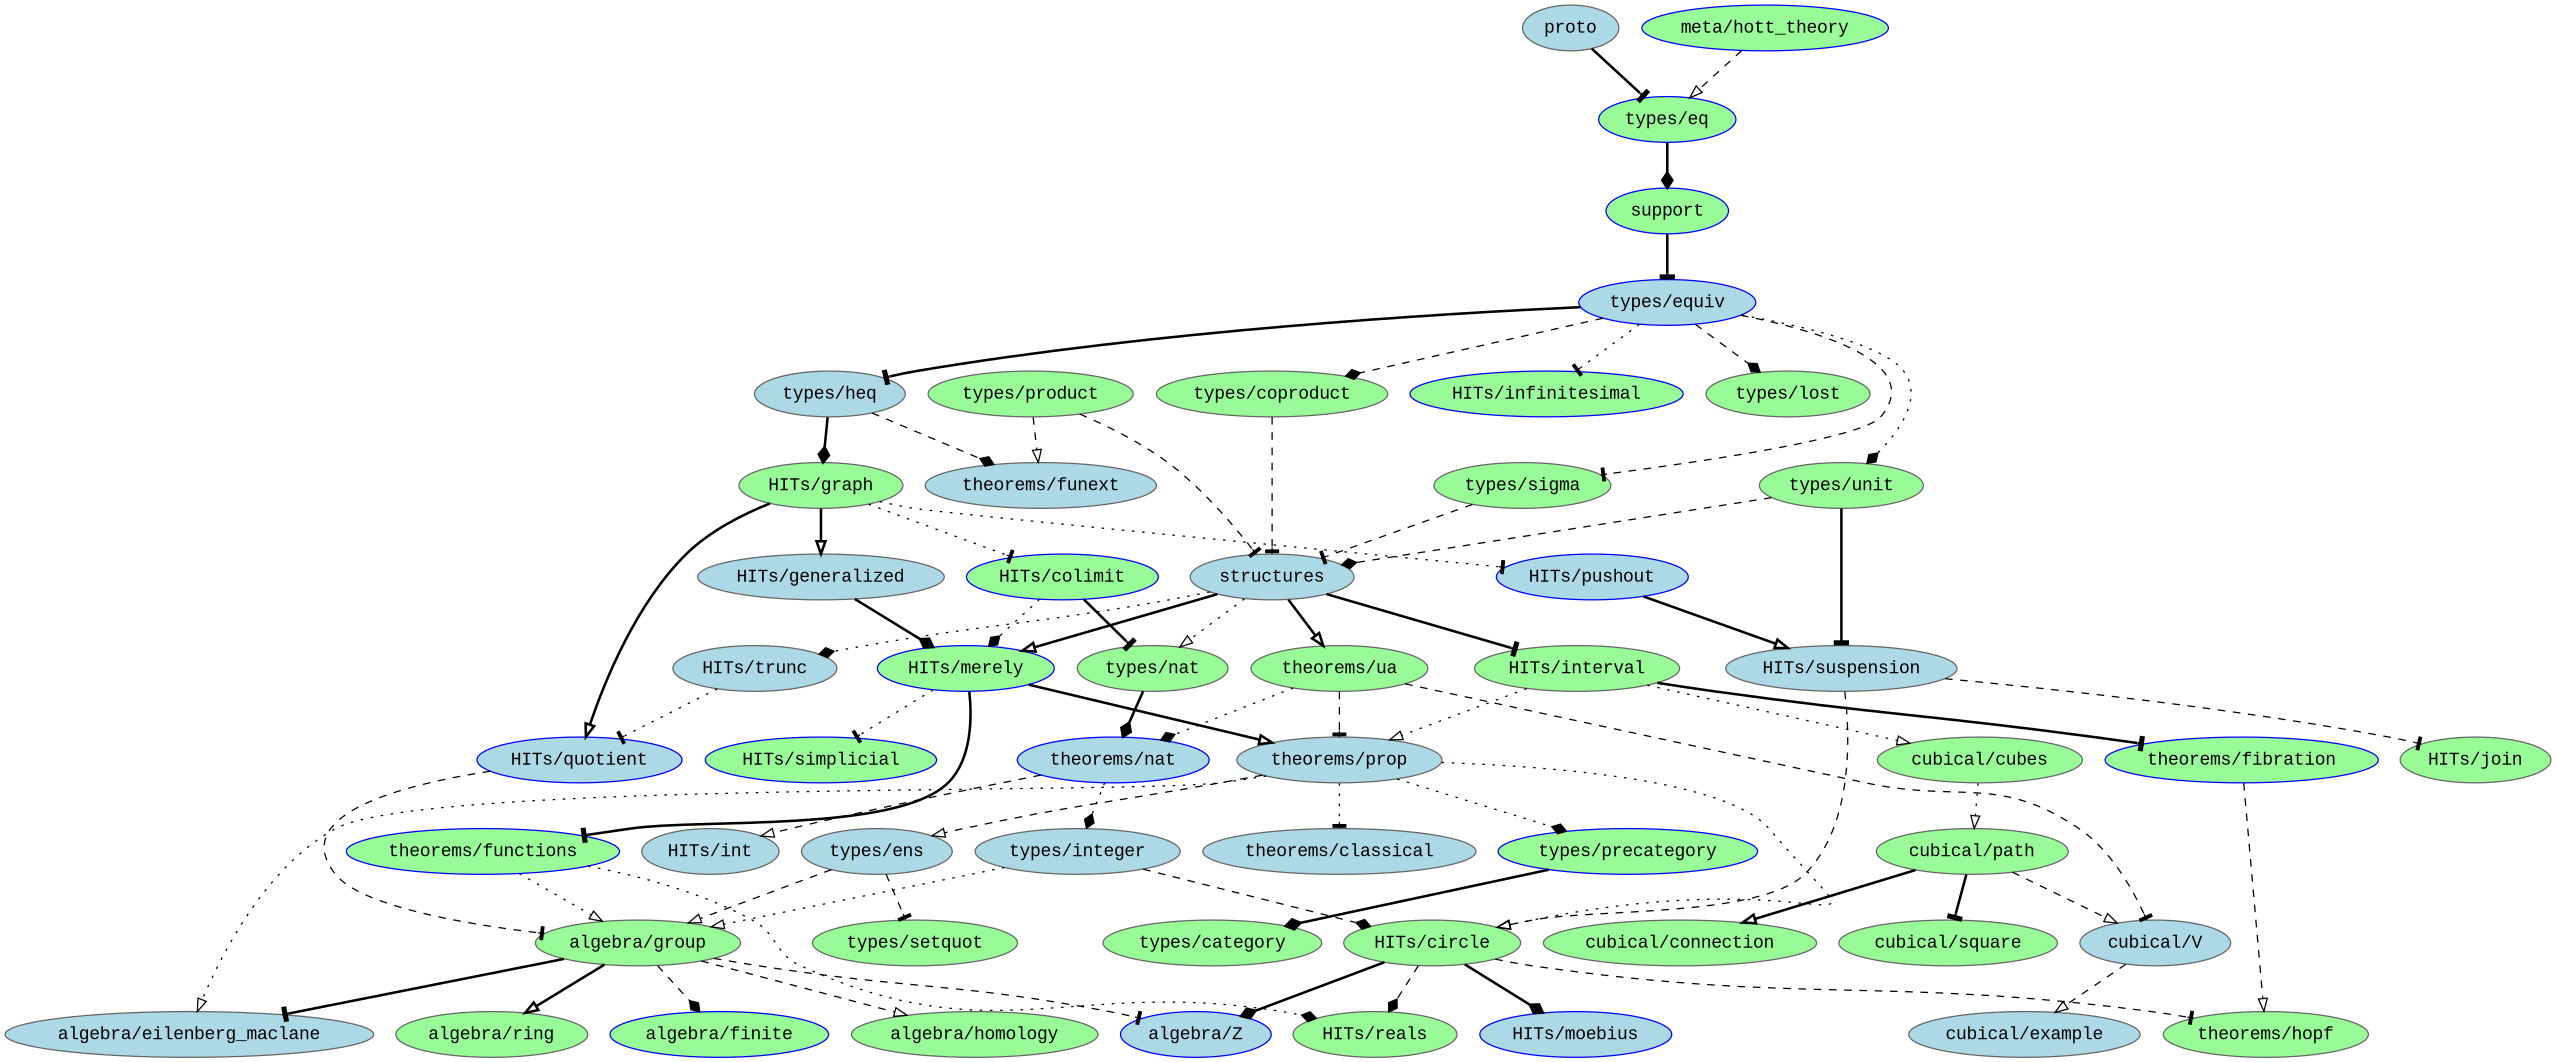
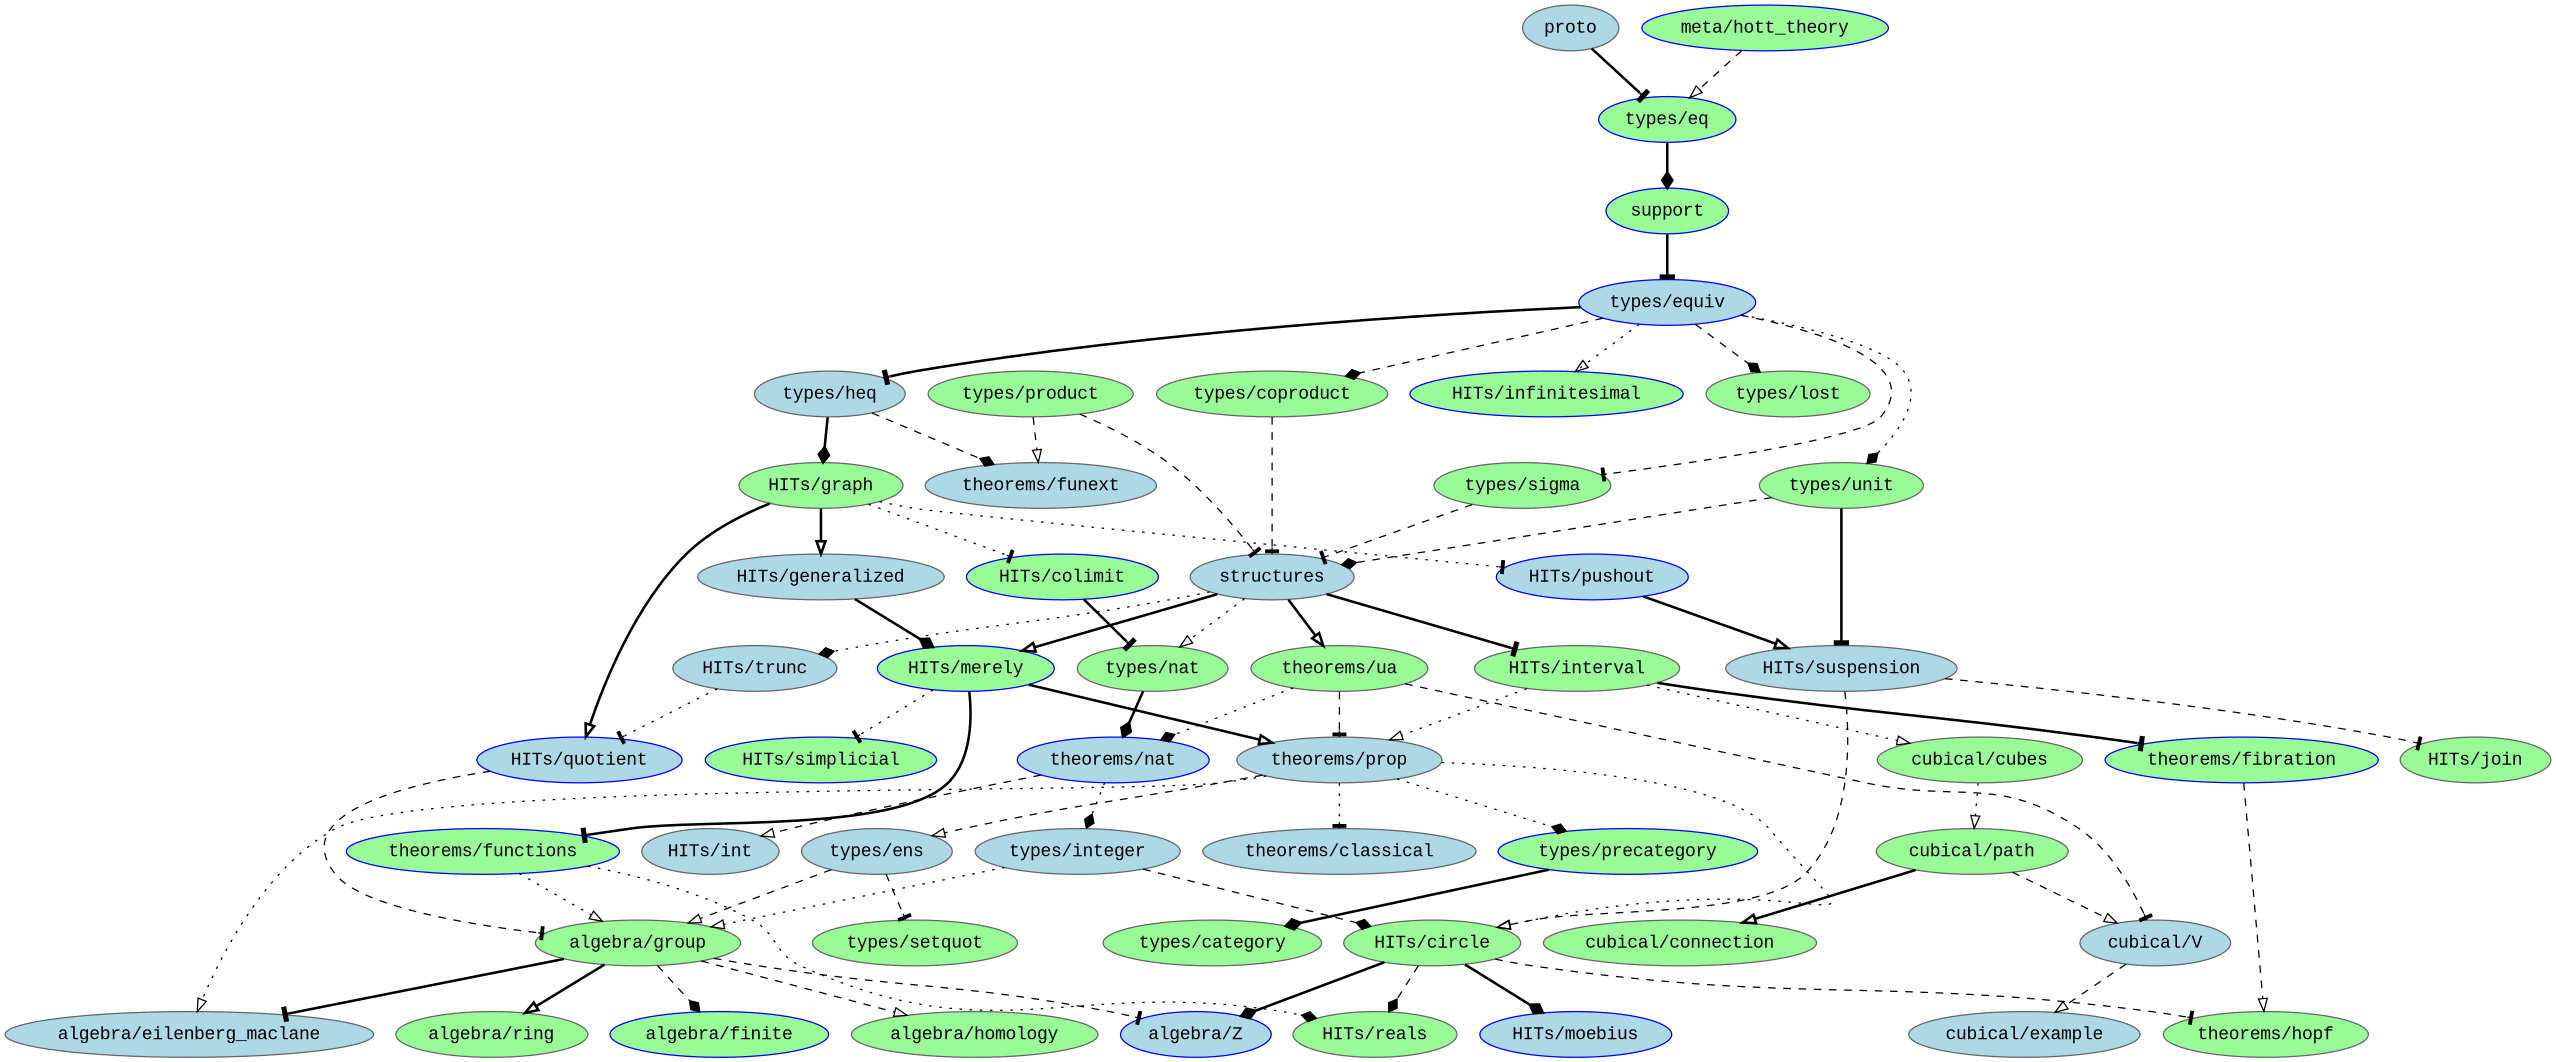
(1610, 346) -> (1610, 346)
(1024, 614) -> none
(1948, 943) -> none
